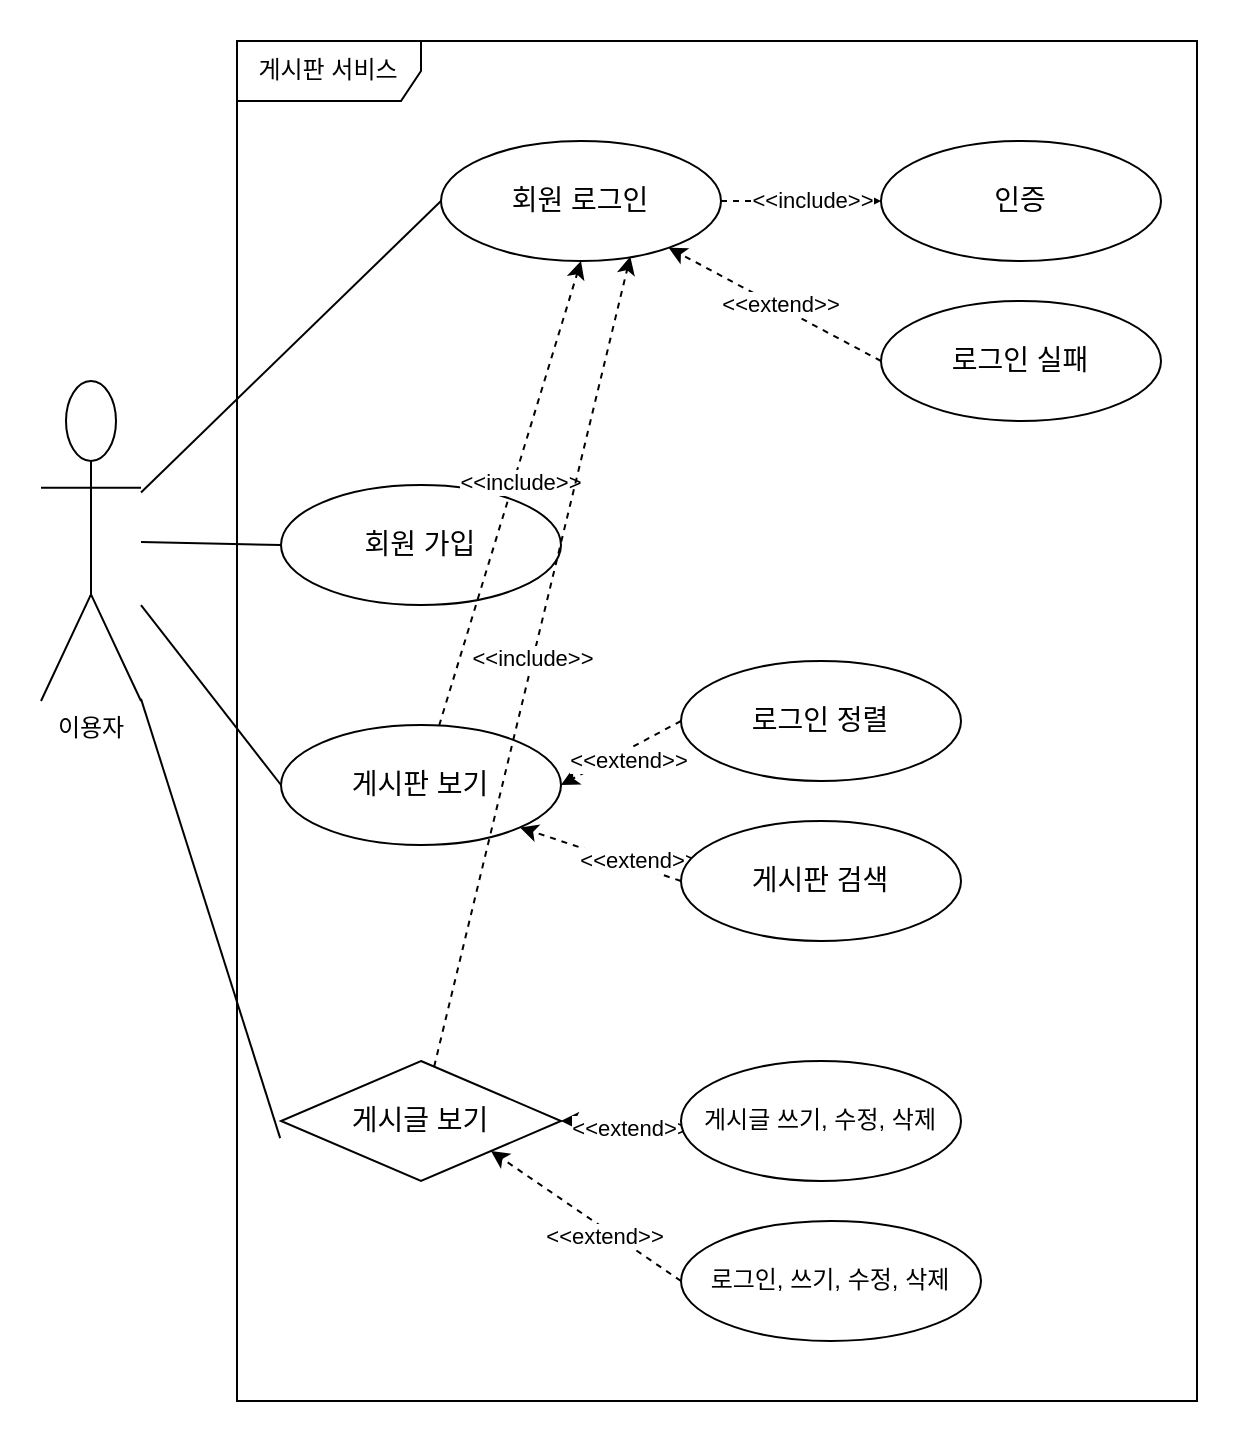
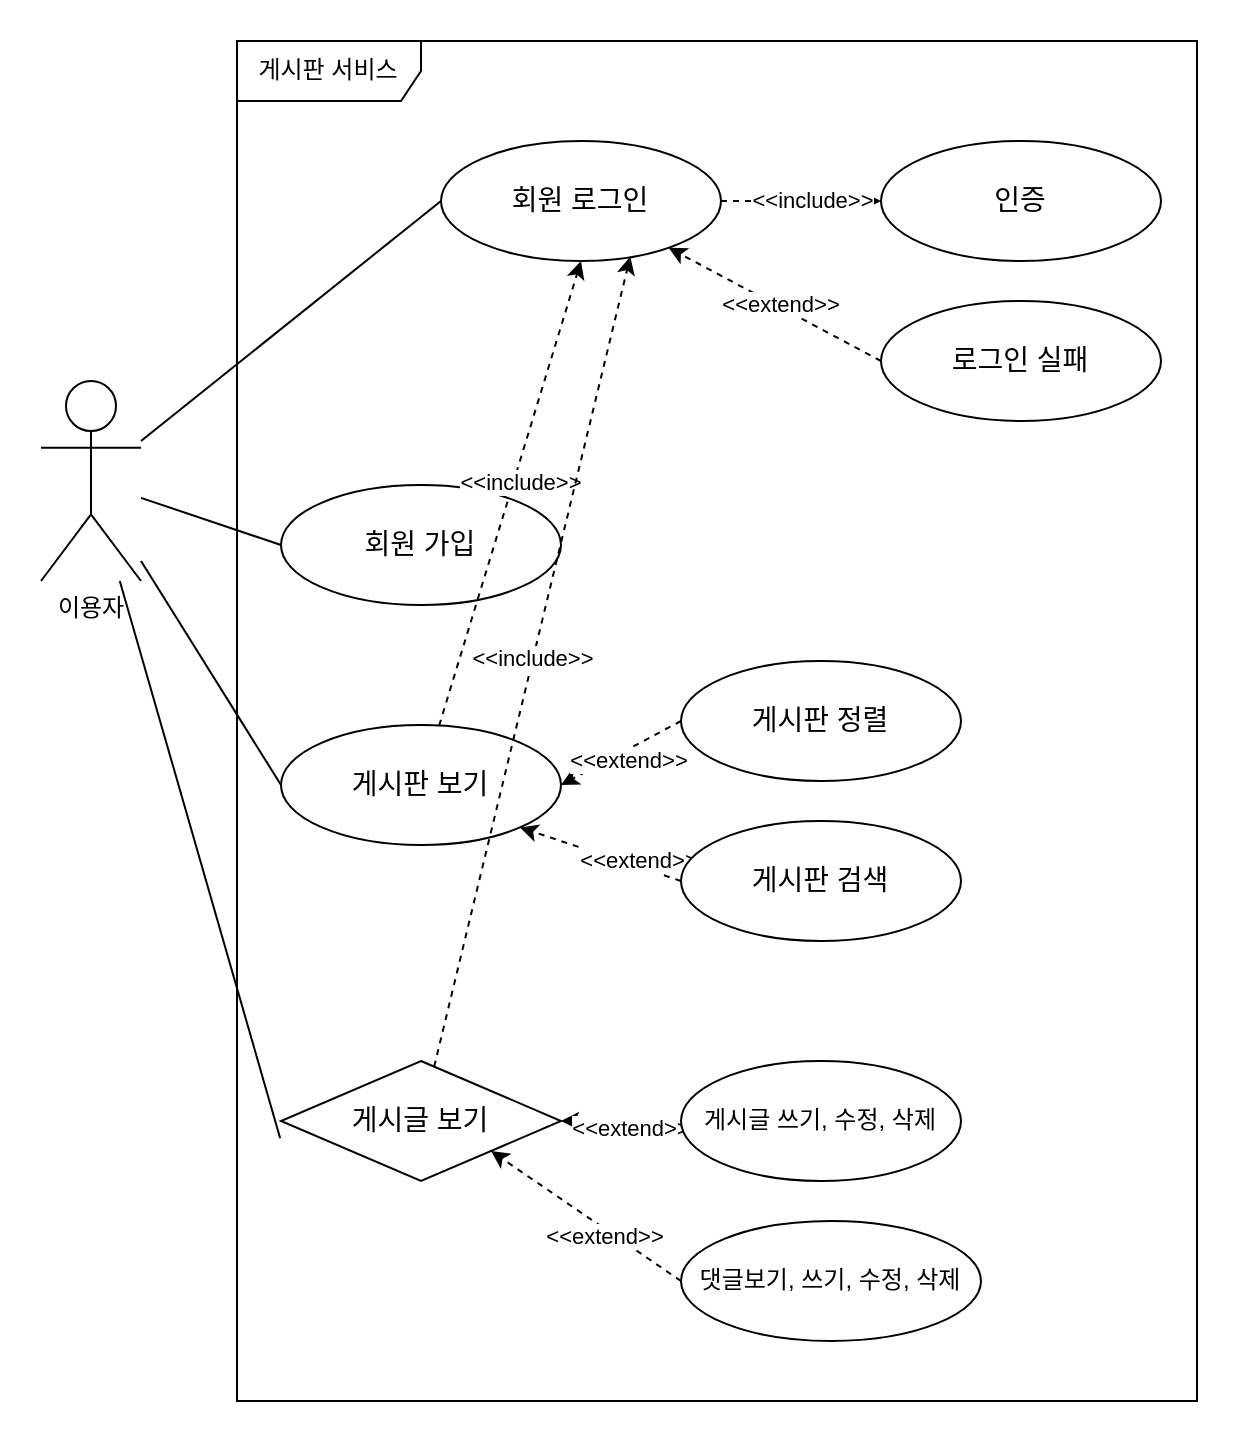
(91, 541) -> (91, 481)
(821, 721) -> (821, 721)
(831, 1281) -> (831, 1281)
